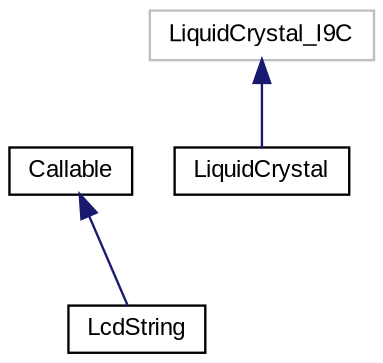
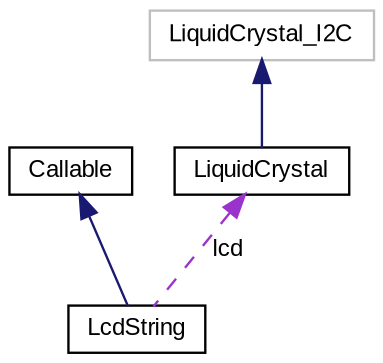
(262, 35) -> (262, 35)
none -> (192, 260)
